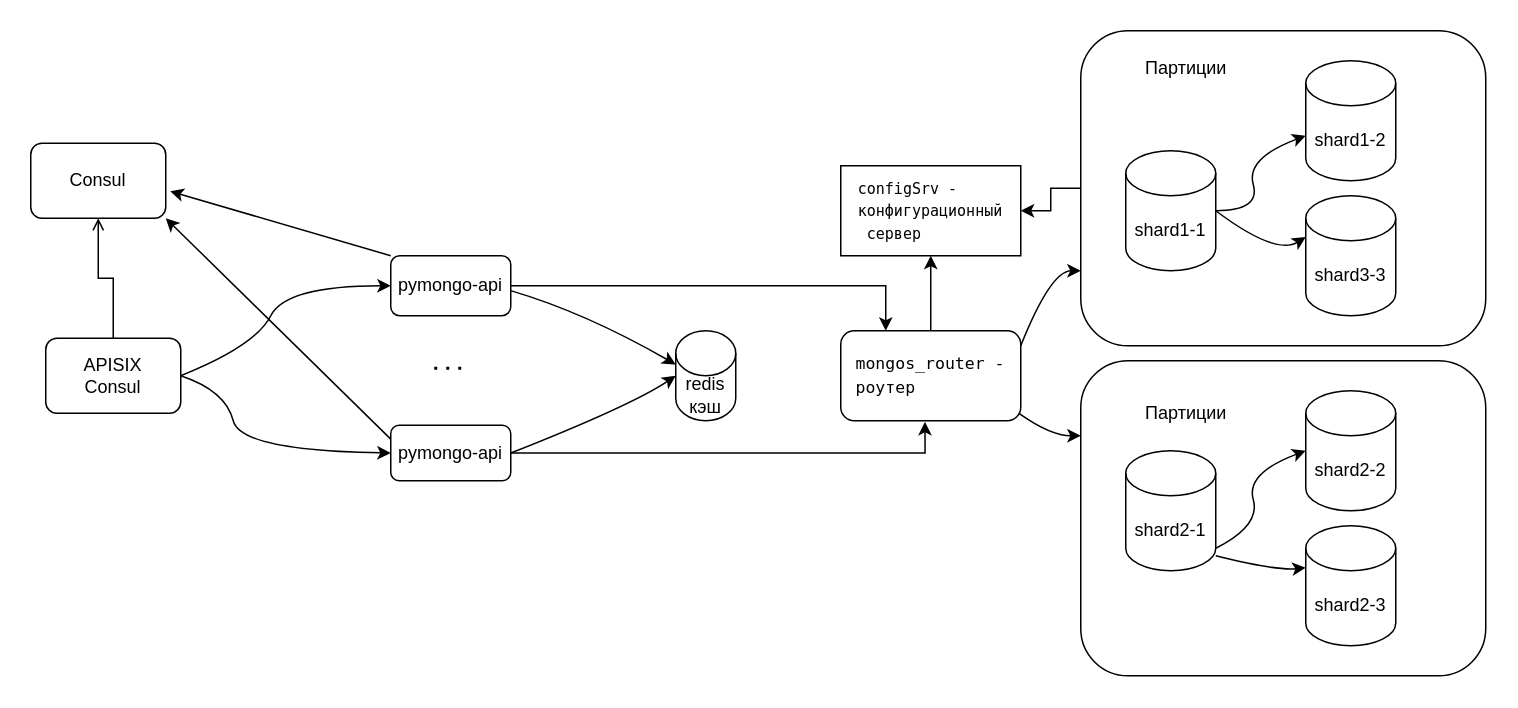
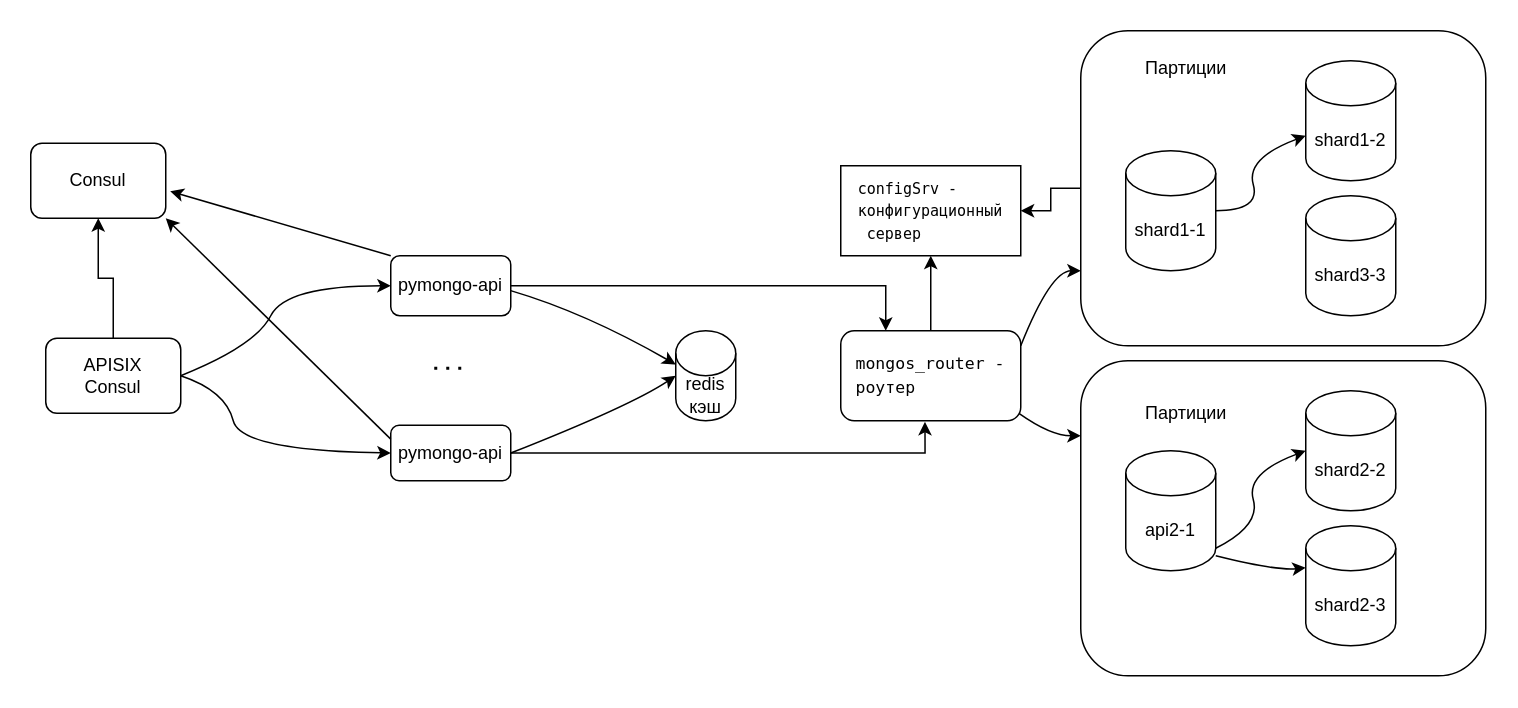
(98, 227) -> (98, 230)
(1255, 236) -> none
(1171, 530) -> (1171, 530)
